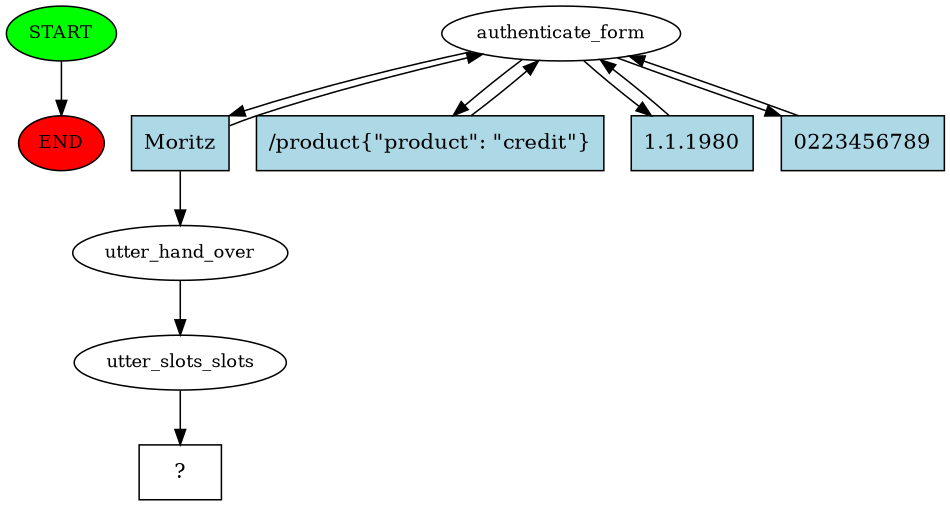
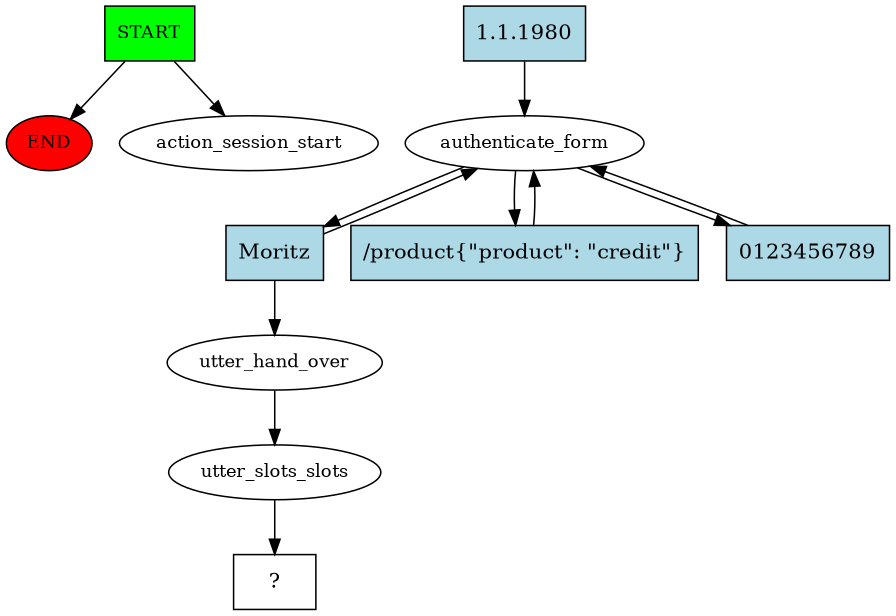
(61, 34) -> (150, 34)
(611, 84) -> none
none -> (249, 143)
(863, 143) -> (808, 253)
